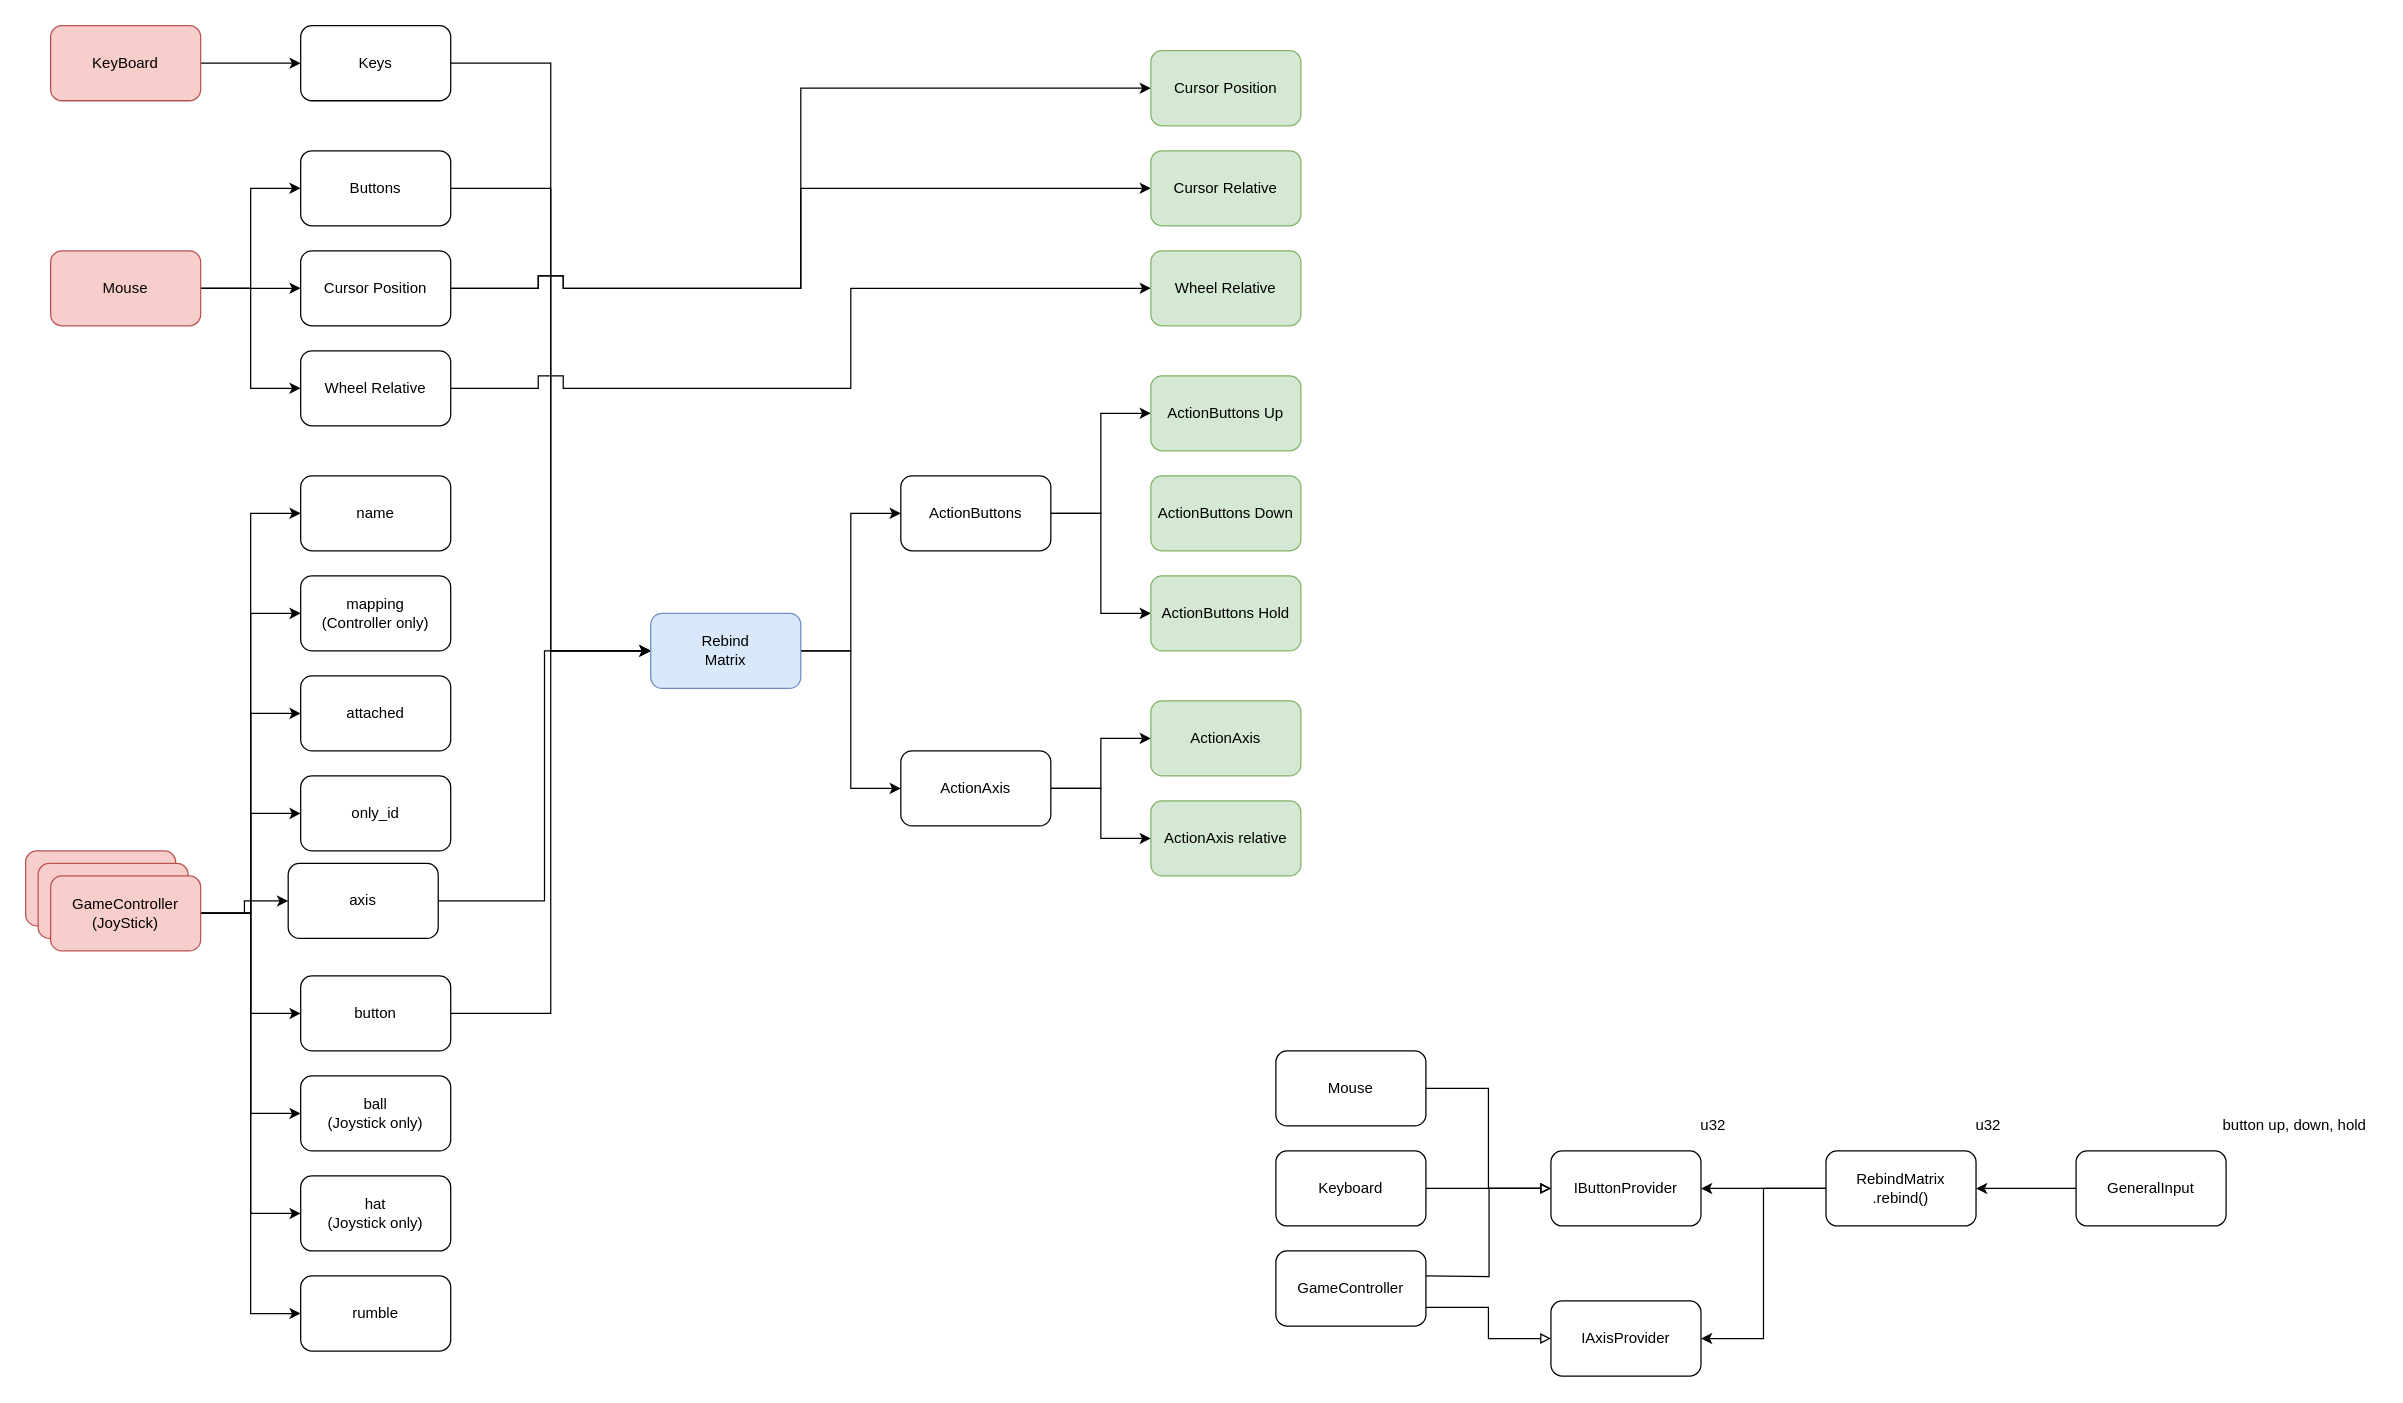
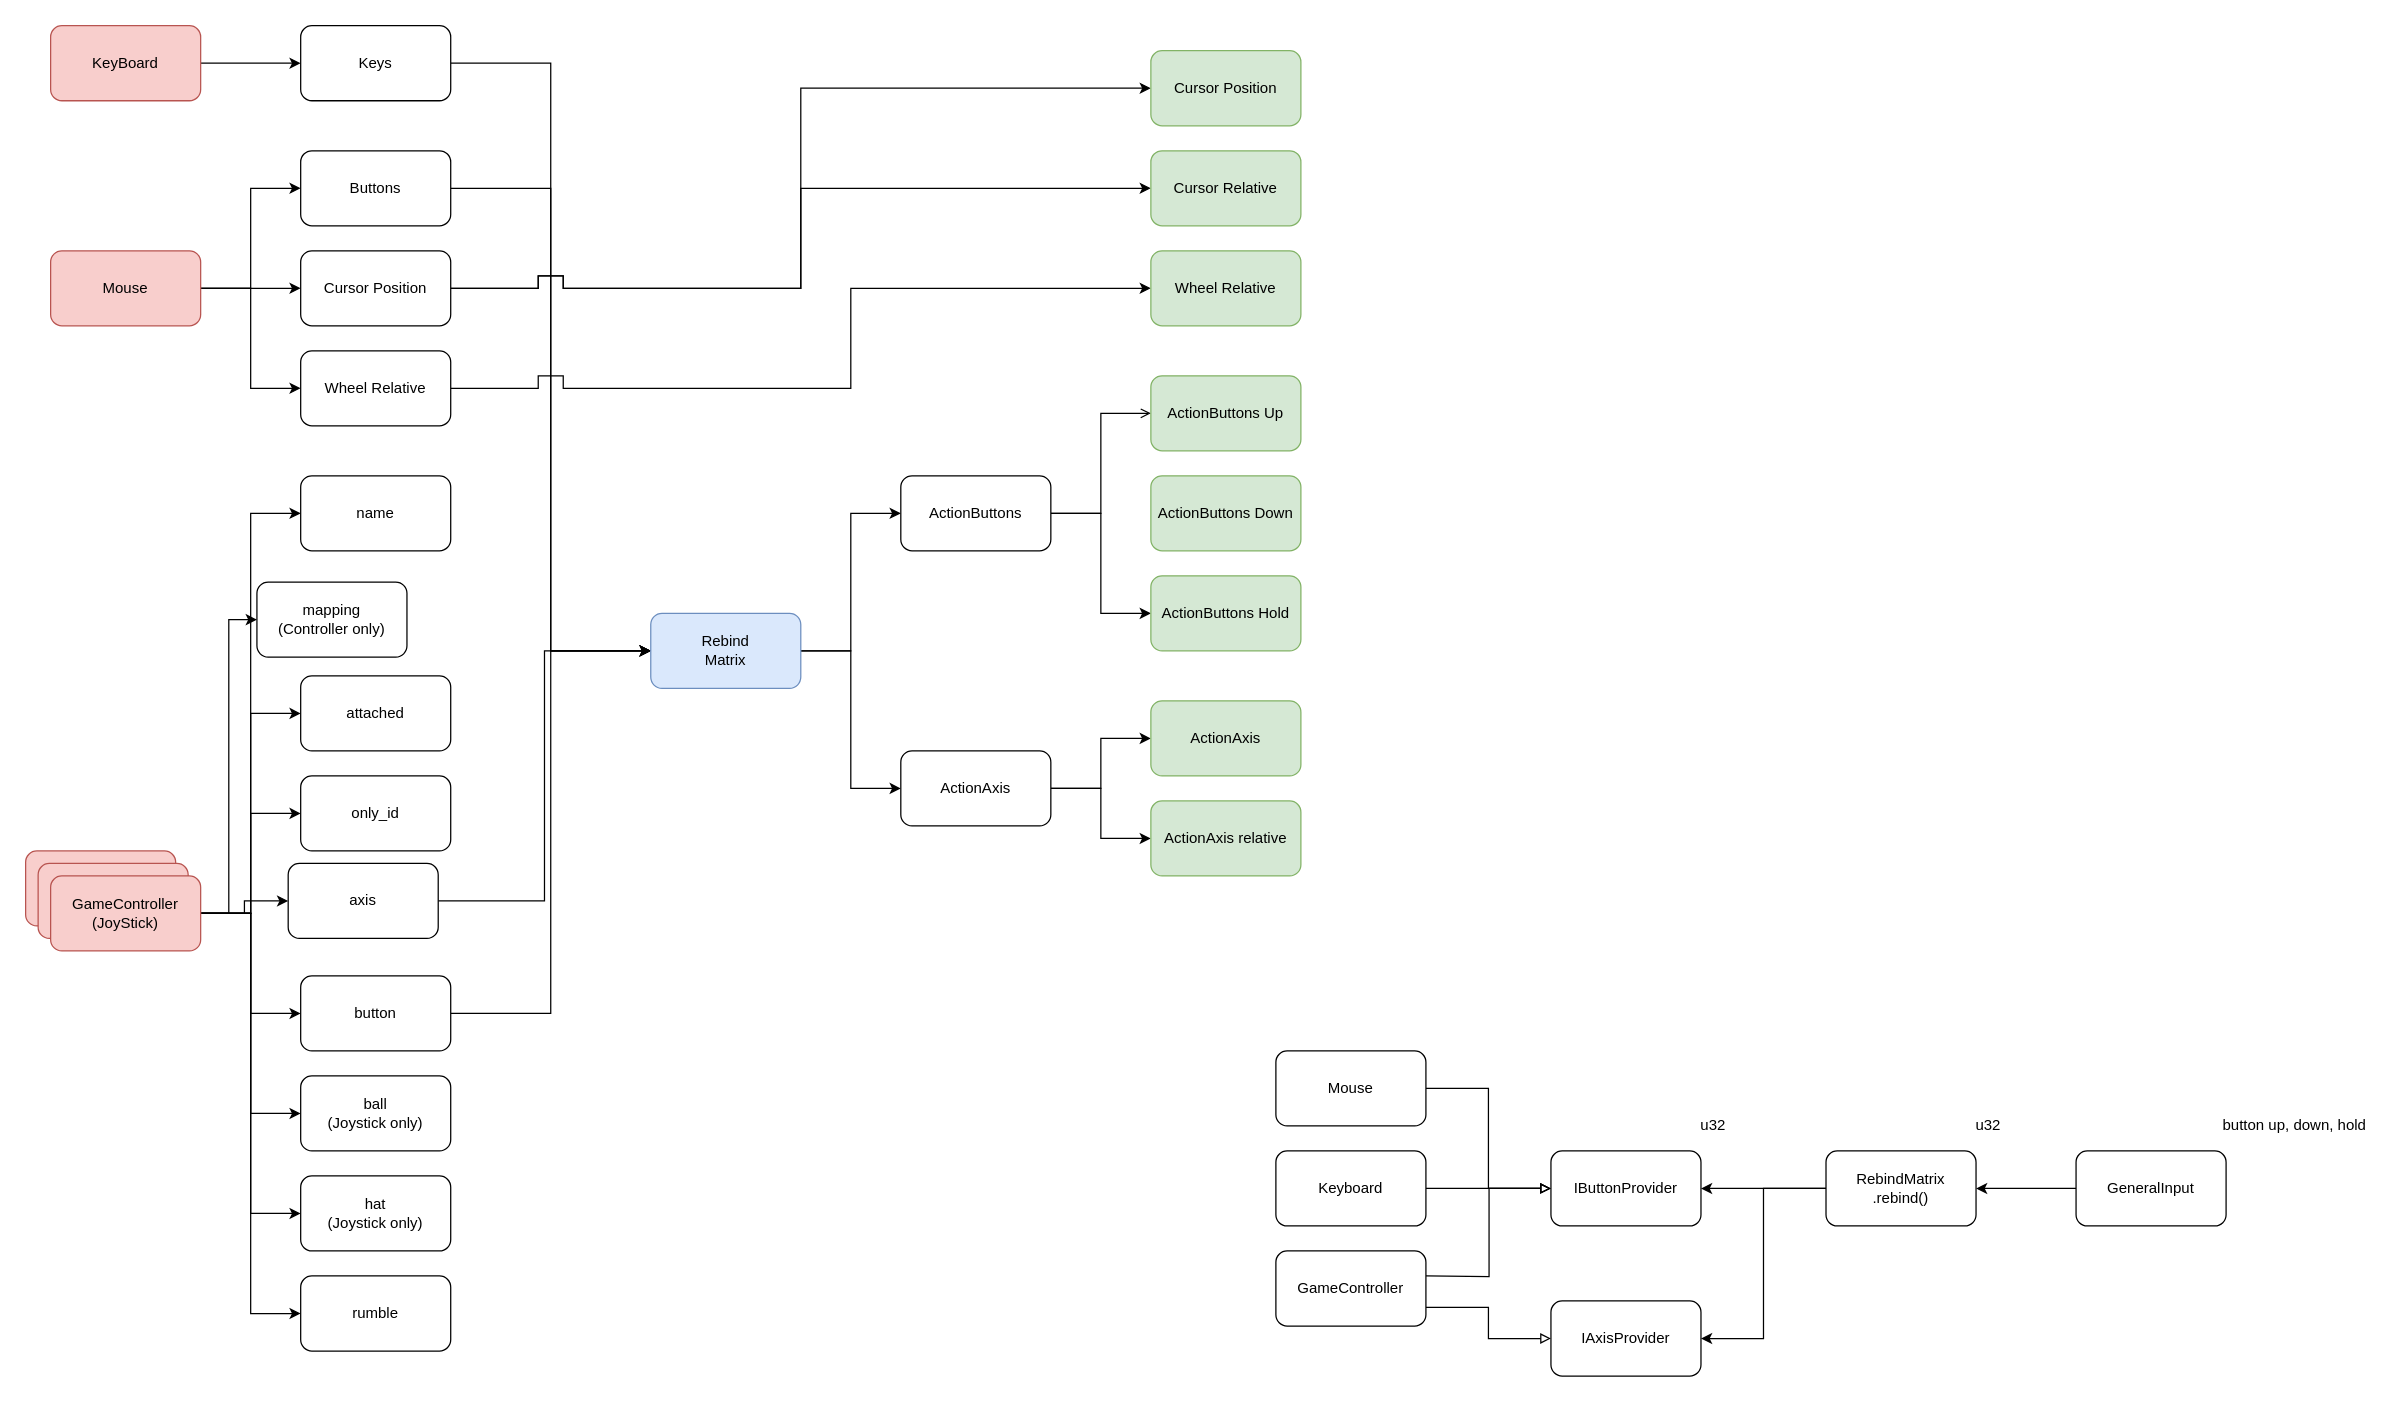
(1141, 413) -> (1143, 413)
(376, 613) -> (332, 619)
